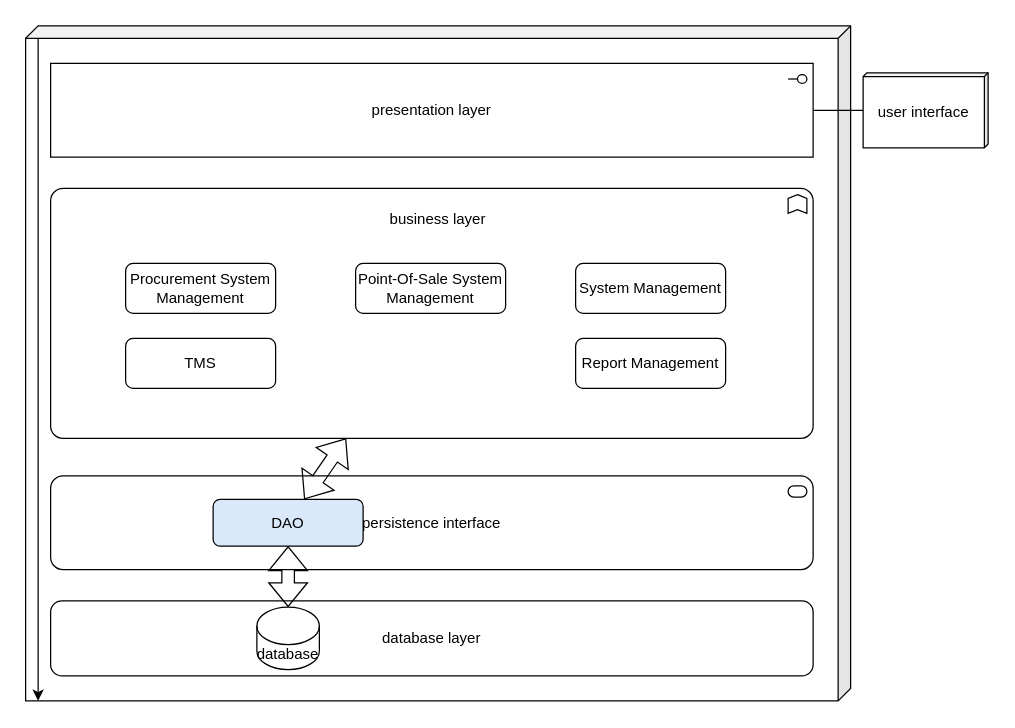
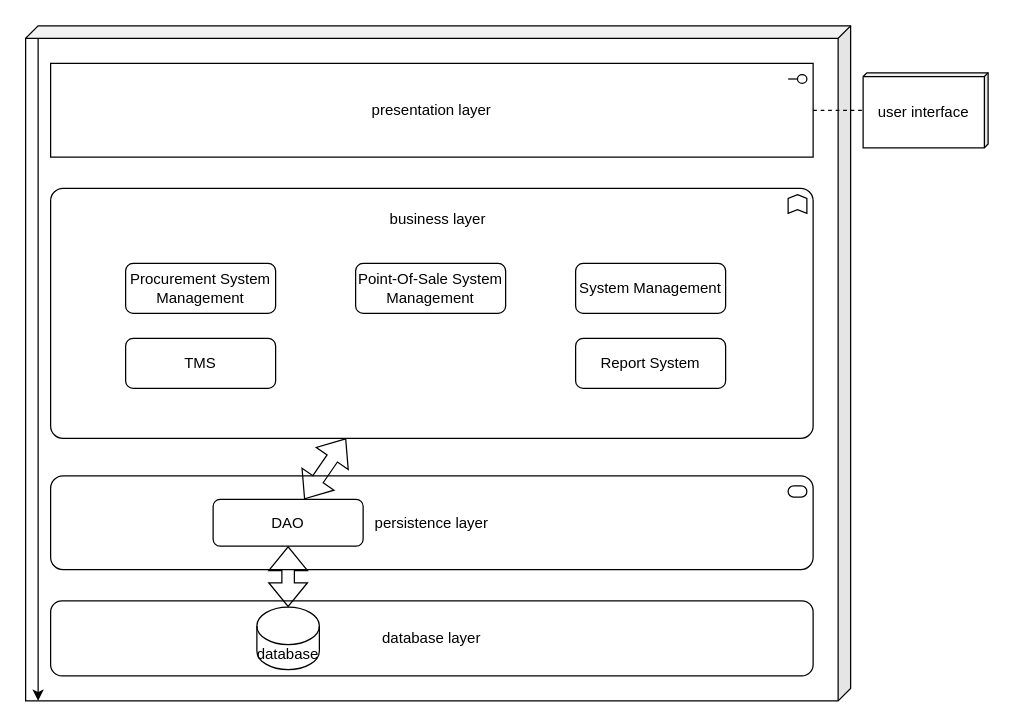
(837, 110) -> (837, 110)
(651, 363) -> (651, 363)
(288, 523) -> (288, 523)
(432, 523) -> (432, 523)
